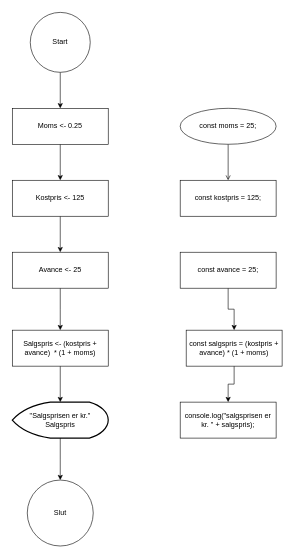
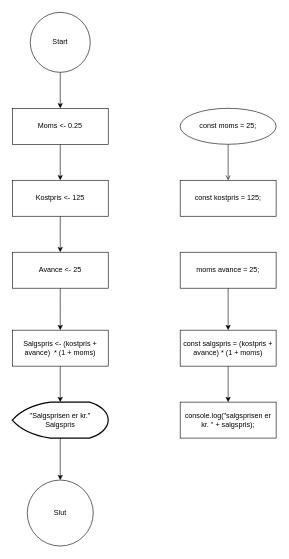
(228, 270) -> (228, 270)
(234, 348) -> (228, 348)
